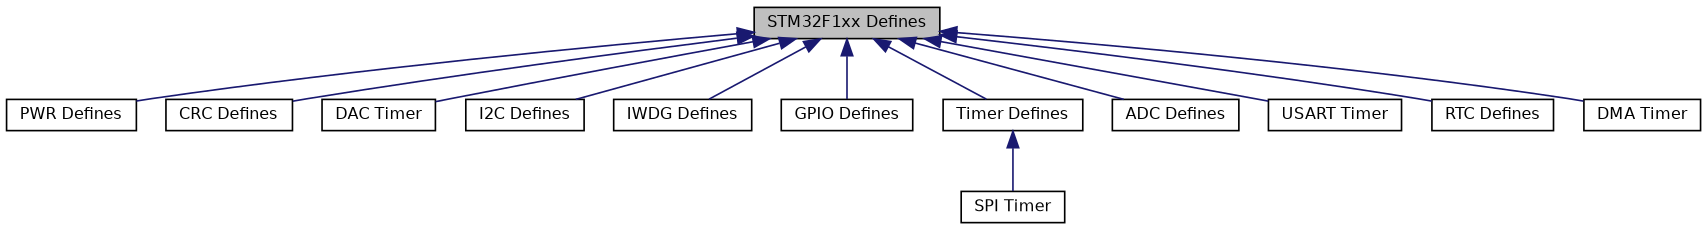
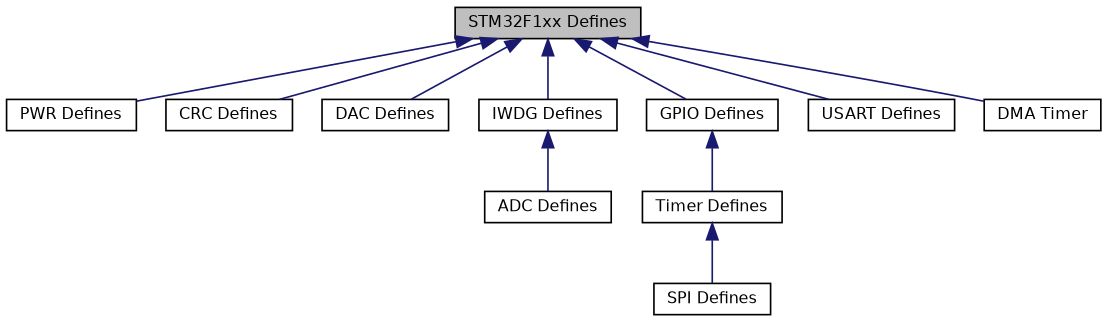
(1019, 71) -> (548, 170)
(937, 73) -> (712, 170)
(379, 115) -> (385, 115)
(525, 115) -> none
(1335, 115) -> (881, 115)
(1493, 115) -> none
(1013, 207) -> (712, 299)
